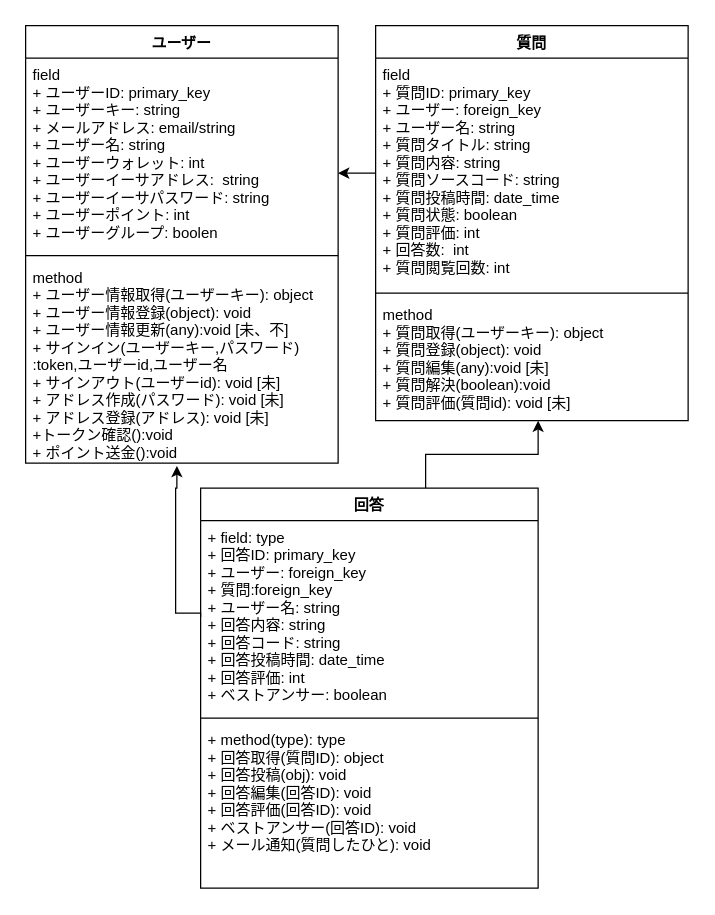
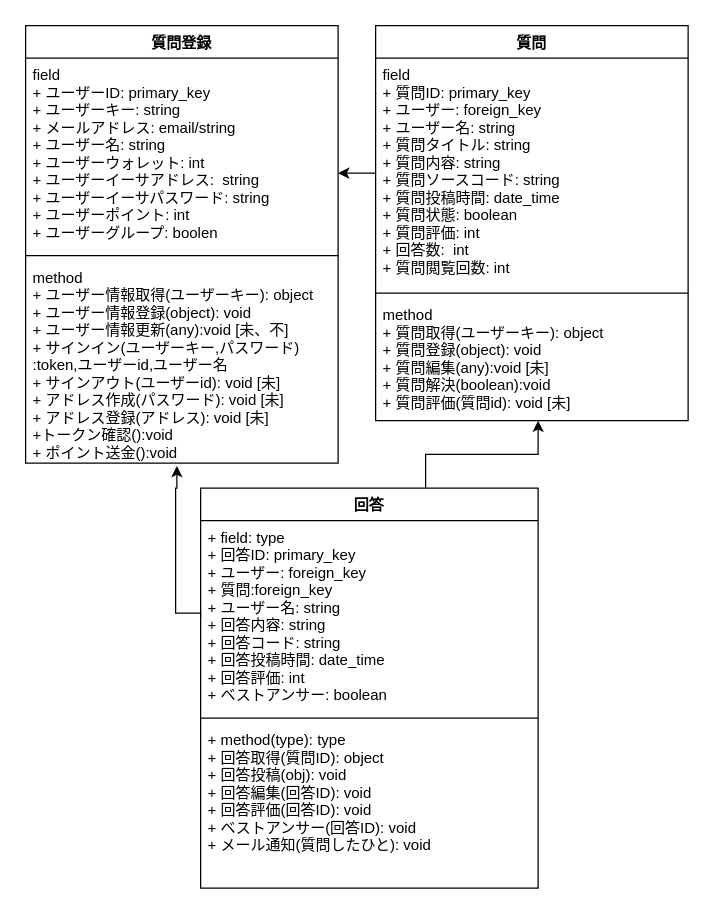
(181, 43) -> (181, 43)
